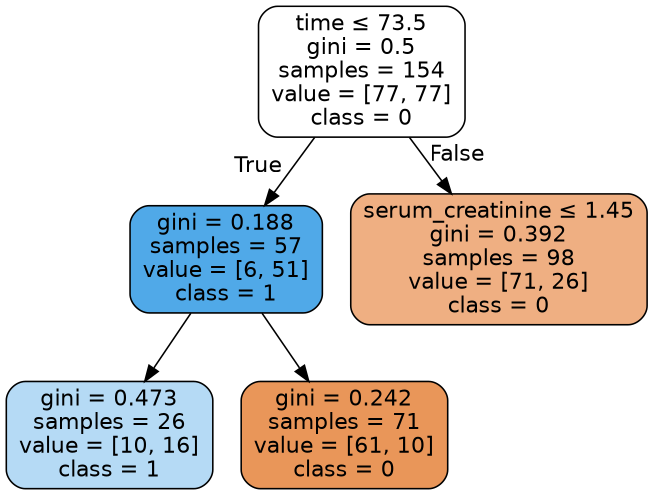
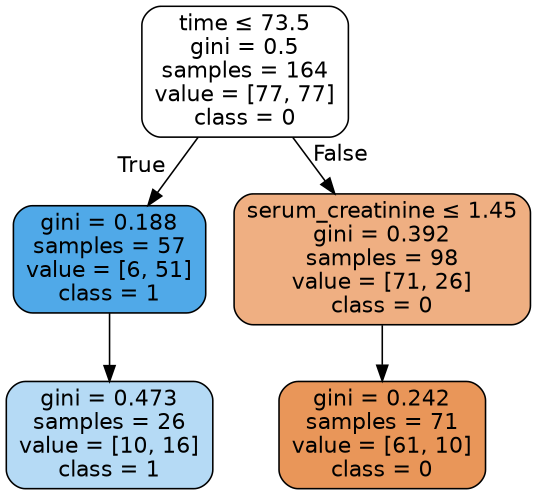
(362, 71) -> (245, 71)
(281, 341) -> (382, 345)
